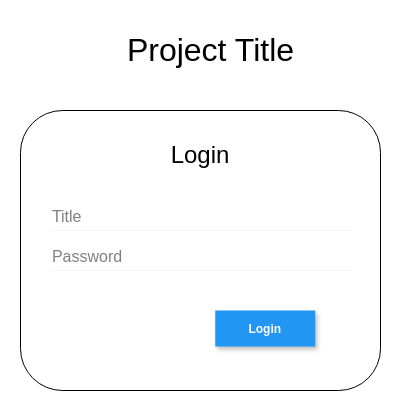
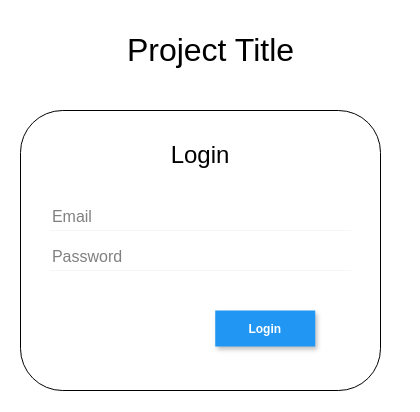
(70, 217) -> (70, 217)
